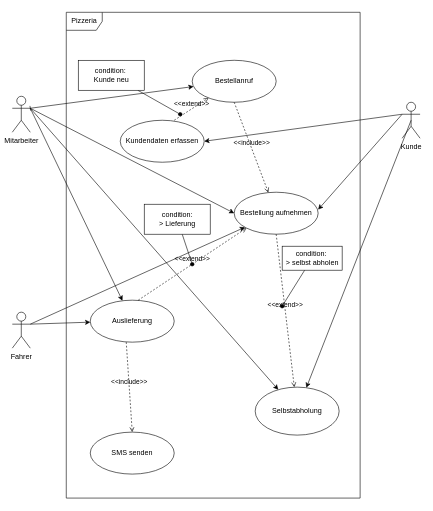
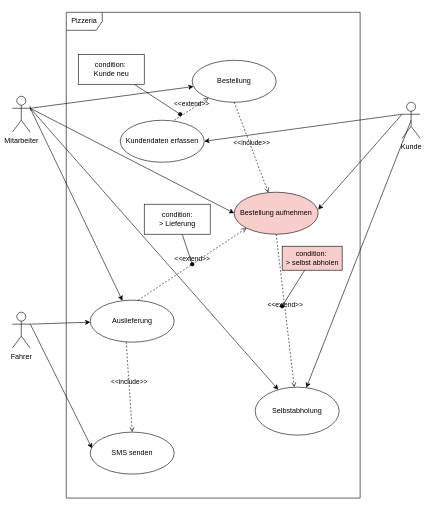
(111, 75) -> (111, 69)
(234, 81) -> (234, 81)
(276, 213) -> (276, 213)
(312, 258) -> (312, 258)
(136, 276) -> (41, 346)
